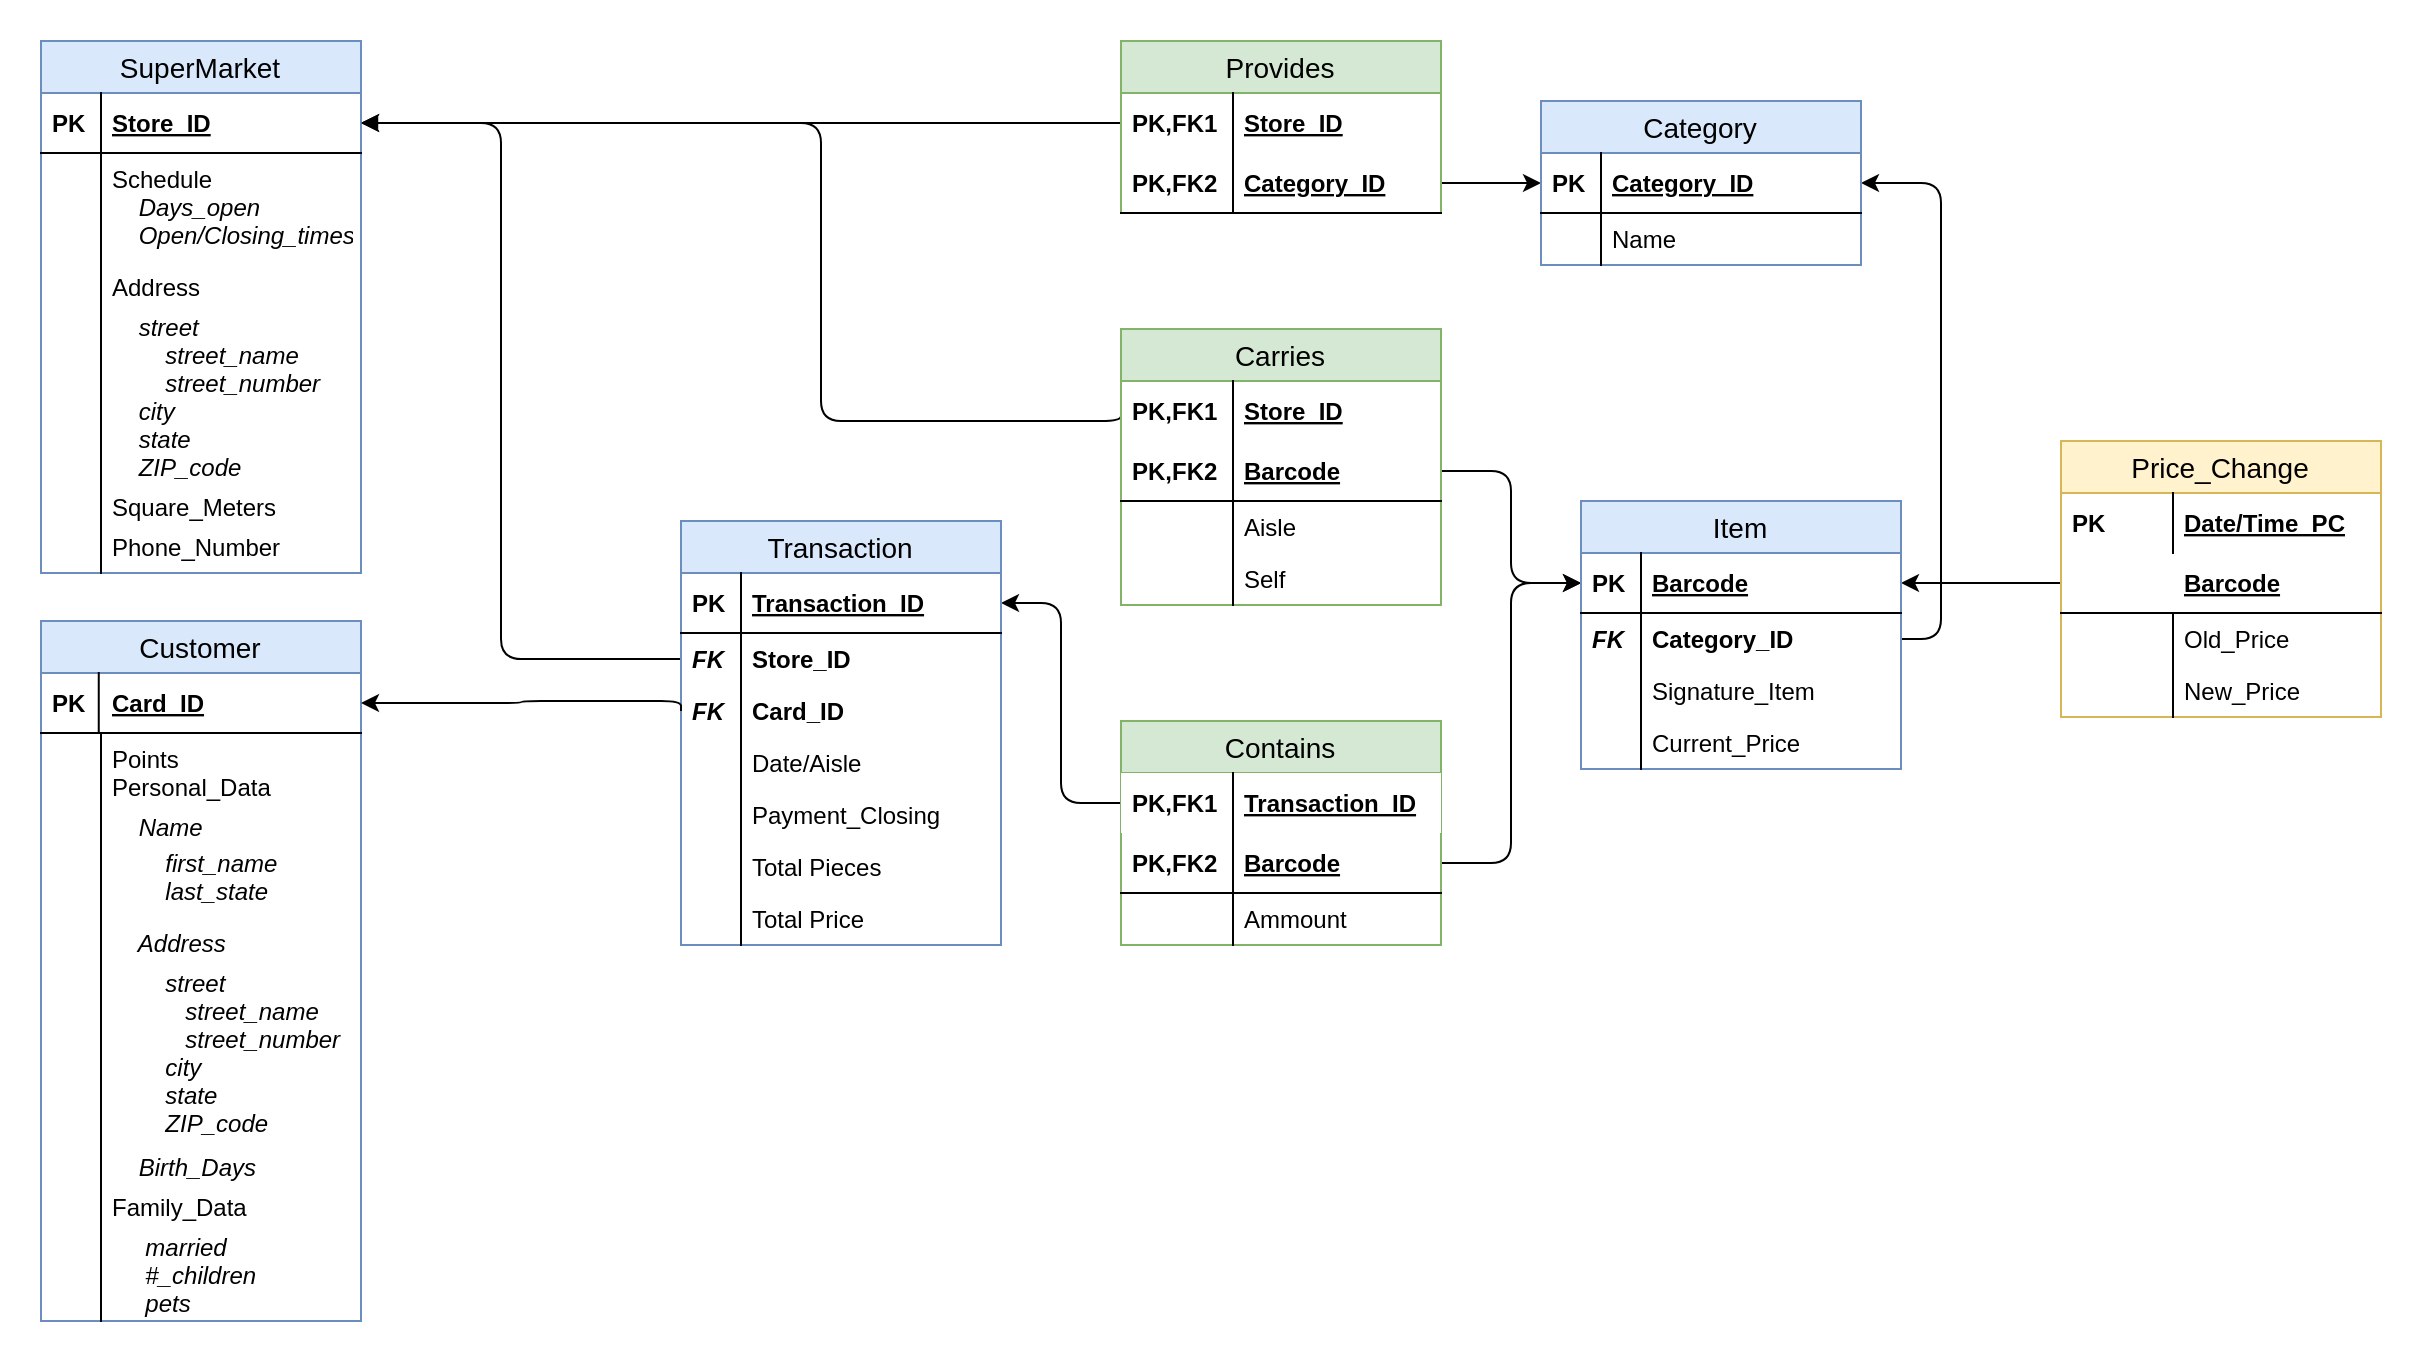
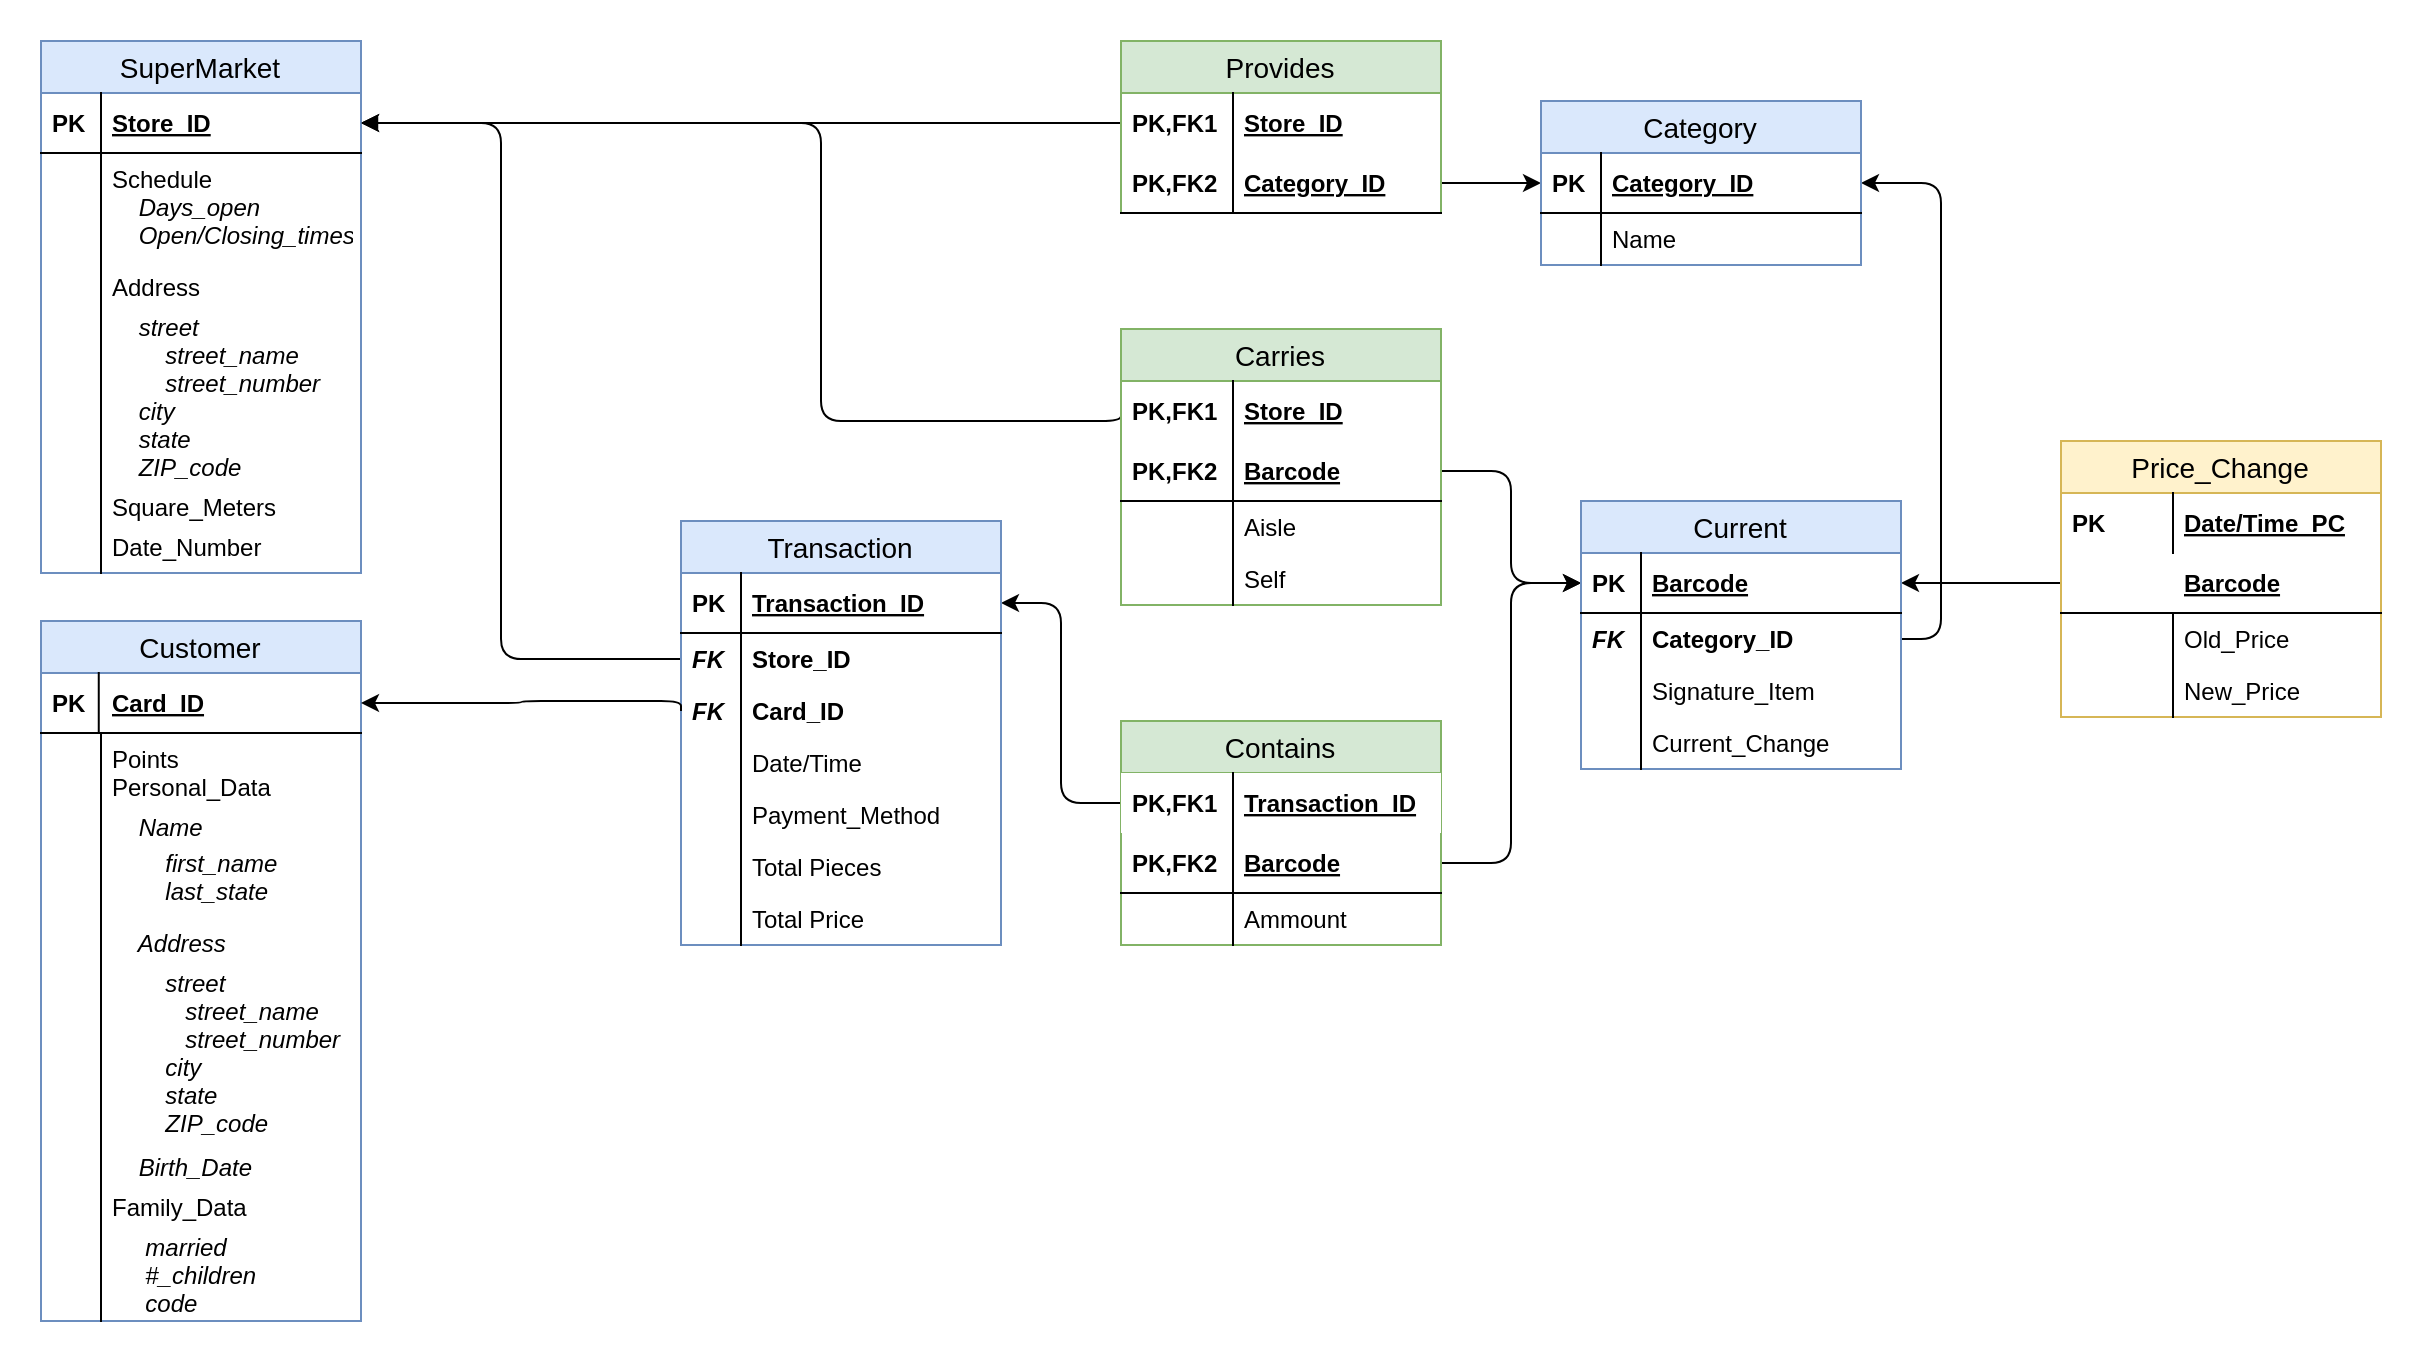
(1740, 529) -> (1740, 529)
(193, 548) -> (186, 548)
(1736, 744) -> (1746, 744)
(813, 764) -> (809, 764)
(847, 816) -> (846, 816)
(176, 1168) -> (176, 1168)
(156, 1248) -> (156, 1248)
